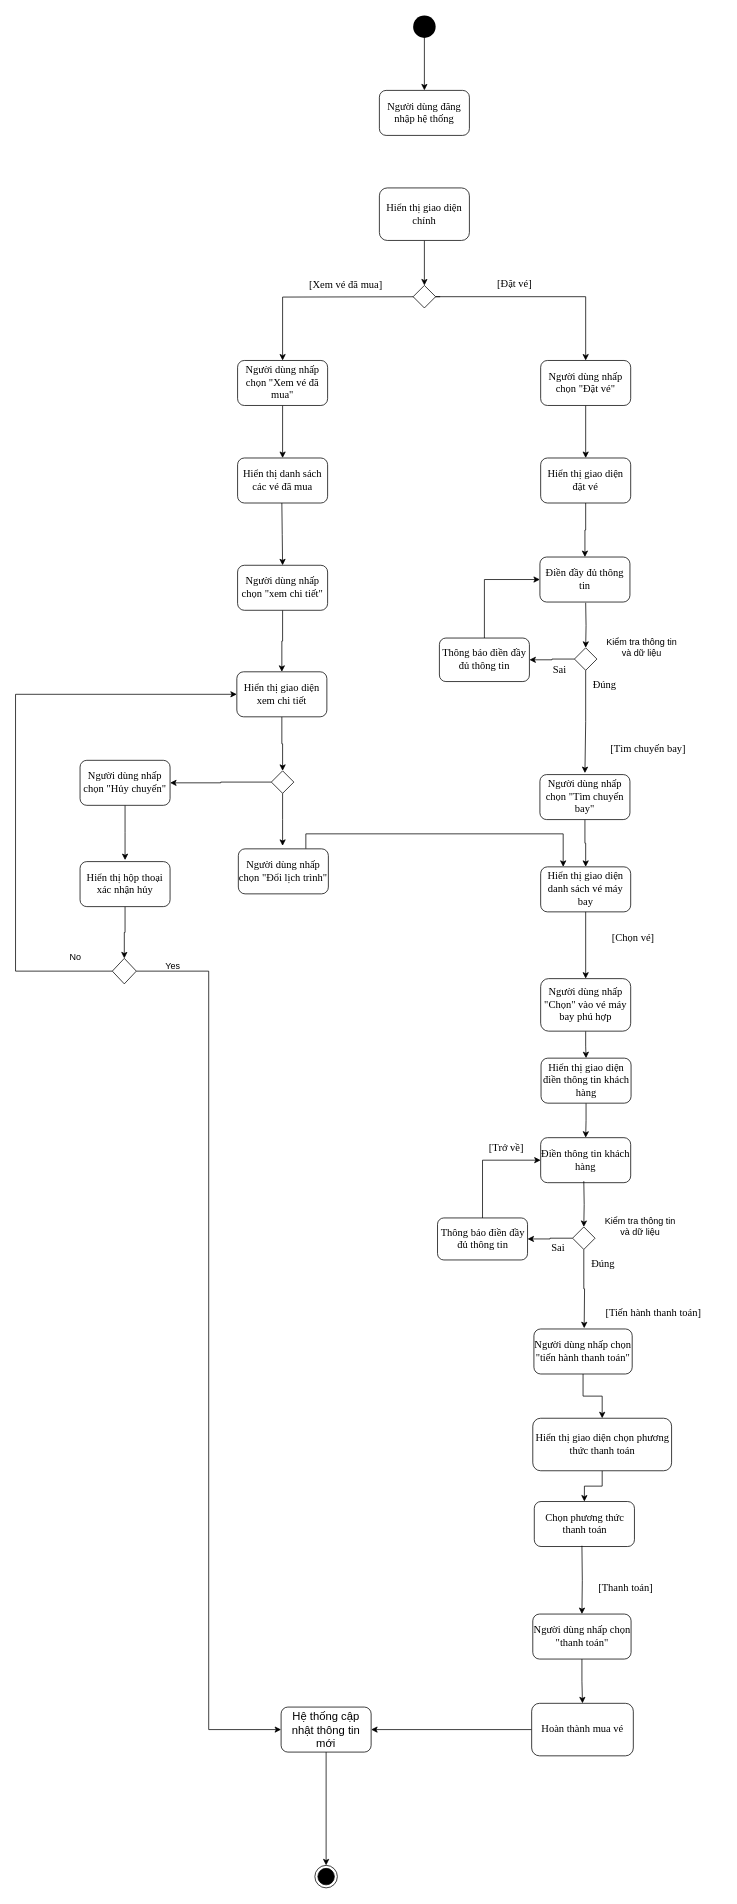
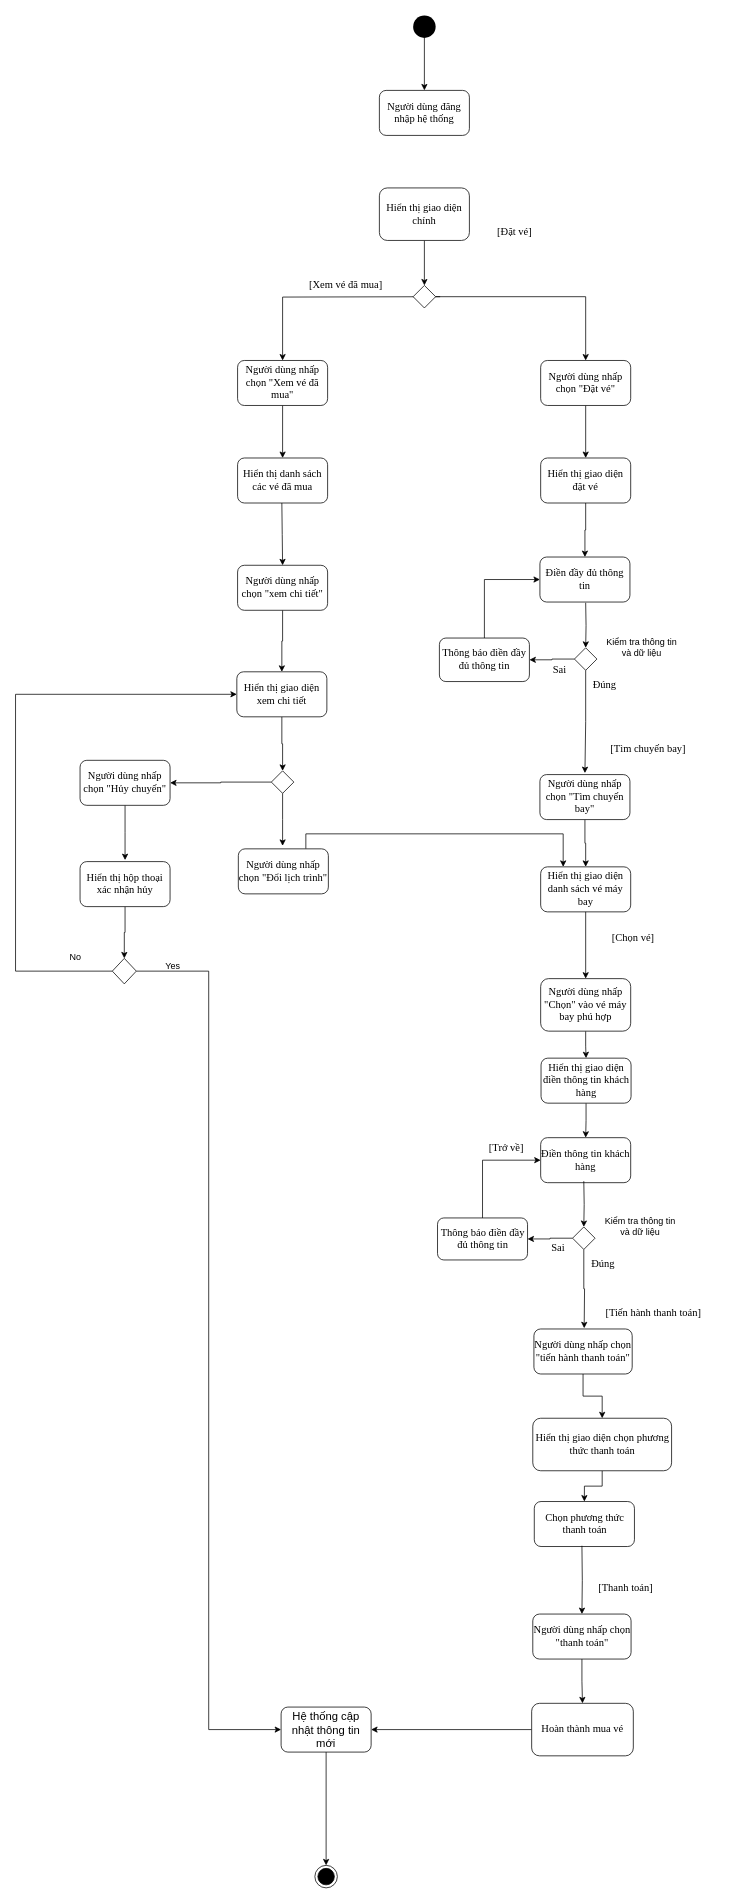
(514, 285) -> (514, 232)
